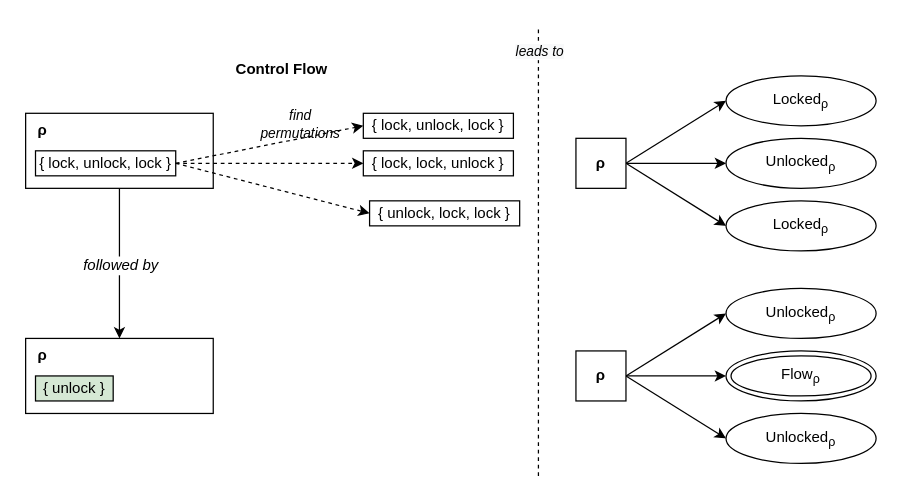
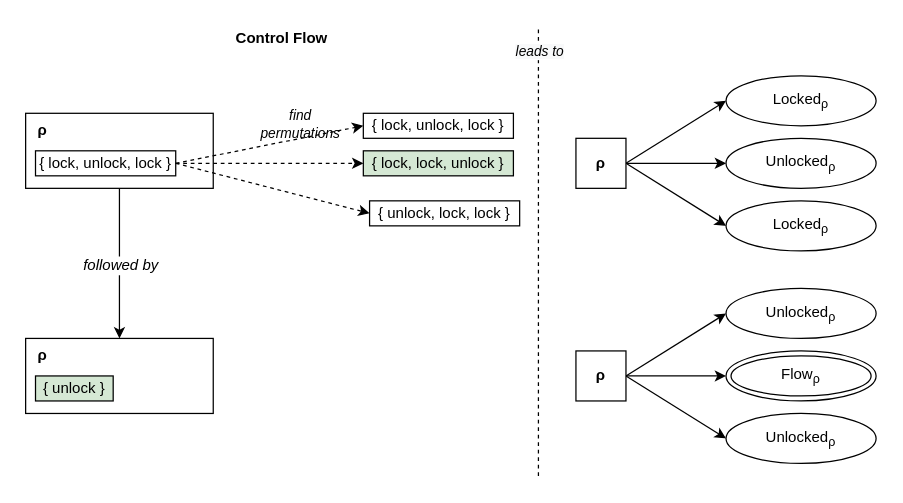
(282, 69) -> (282, 38)
(438, 163) -> (438, 163)
